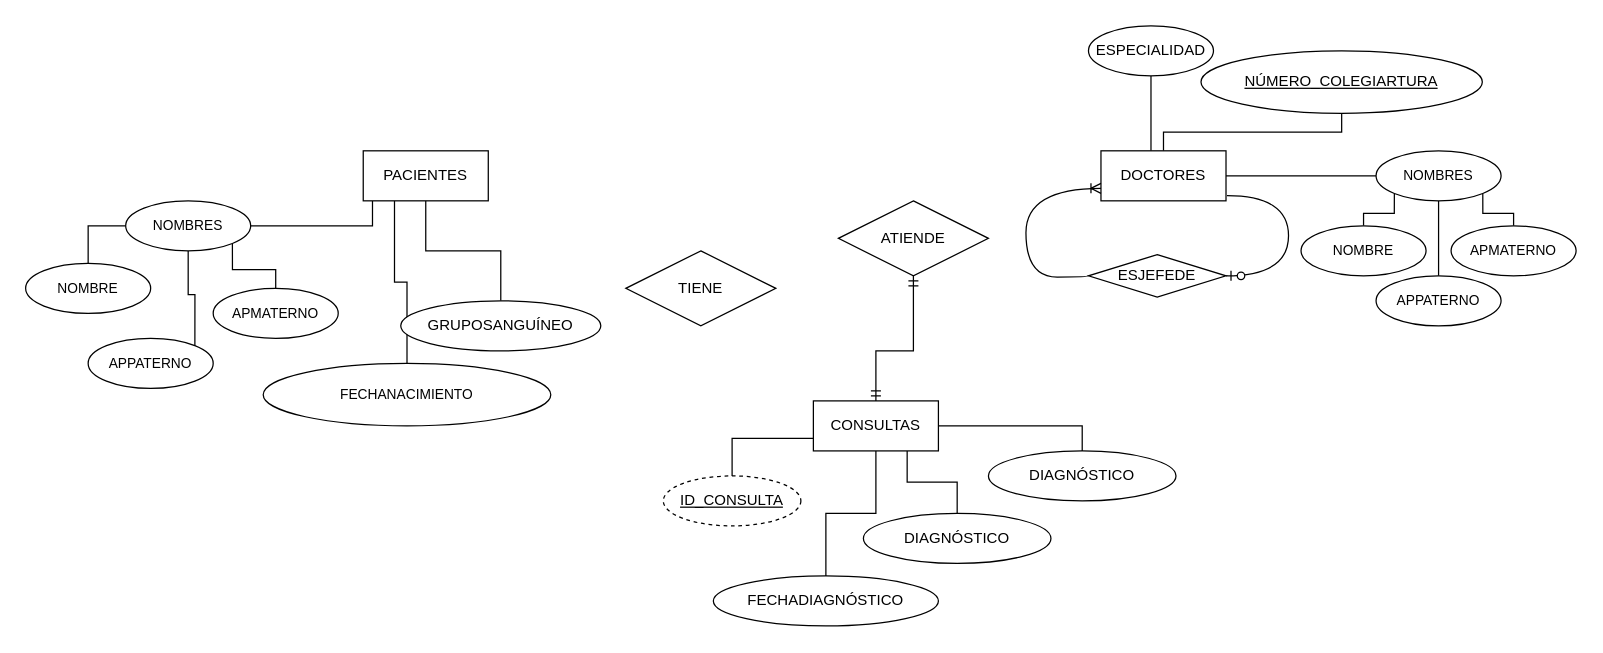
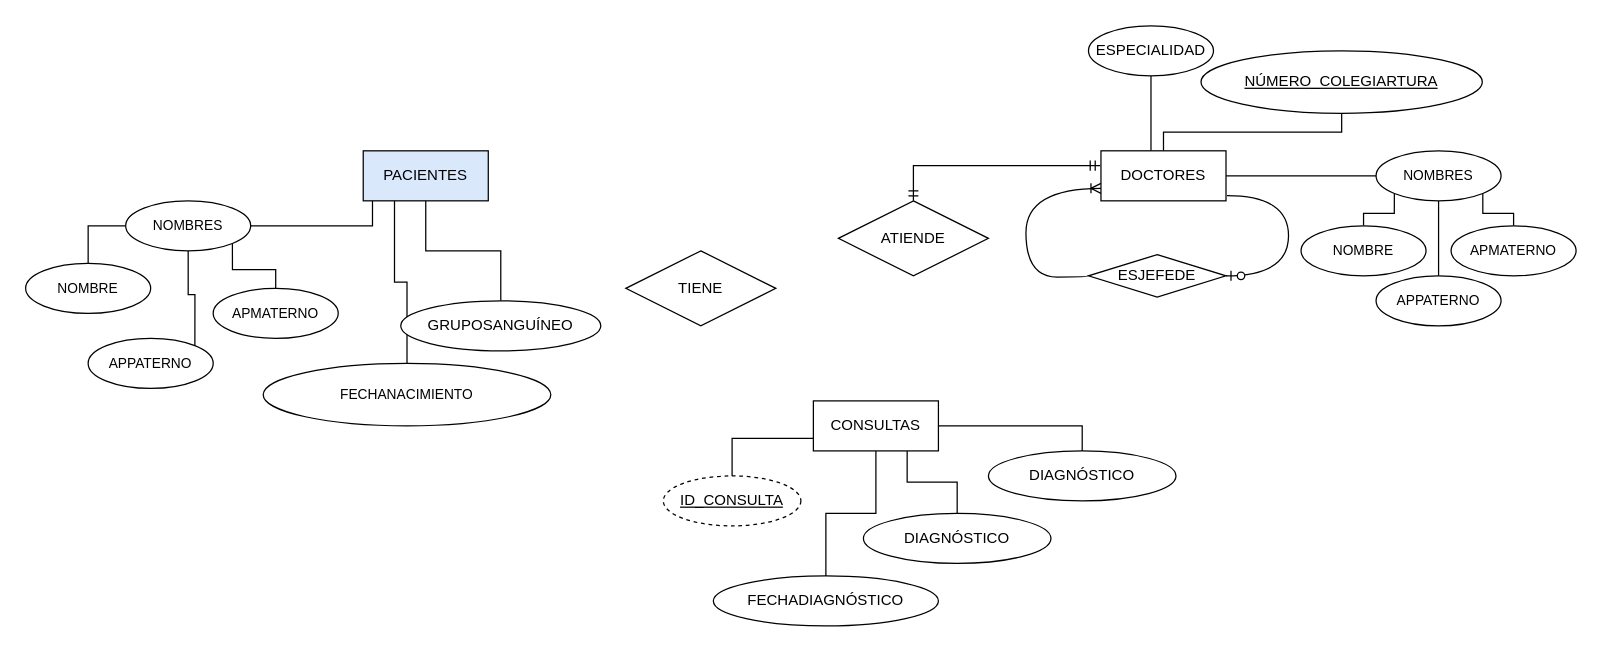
none -> (988, 165)
(426, 176) -> (426, 176)
(907, 351) -> none
